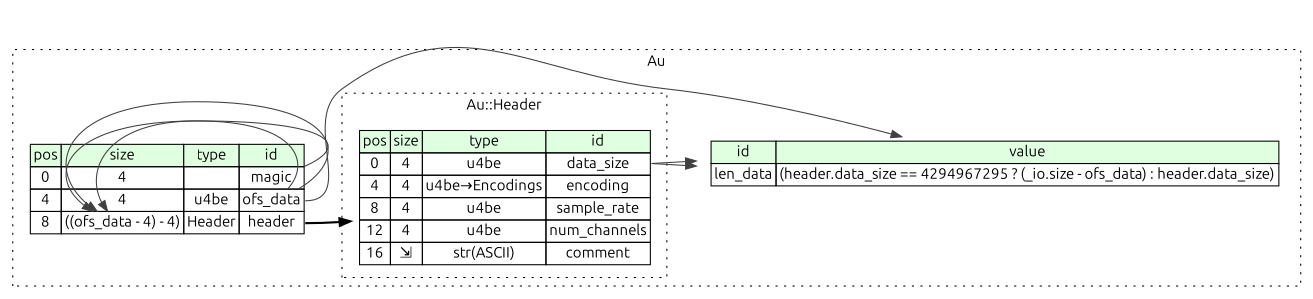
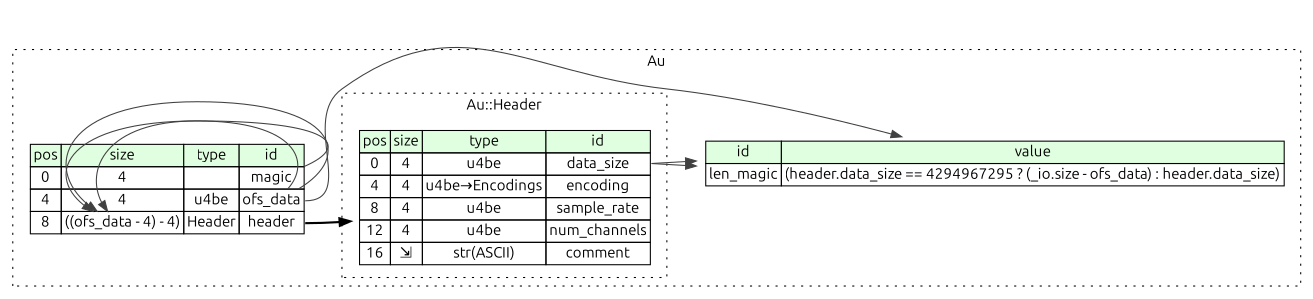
(744, 174) -> (744, 174)
